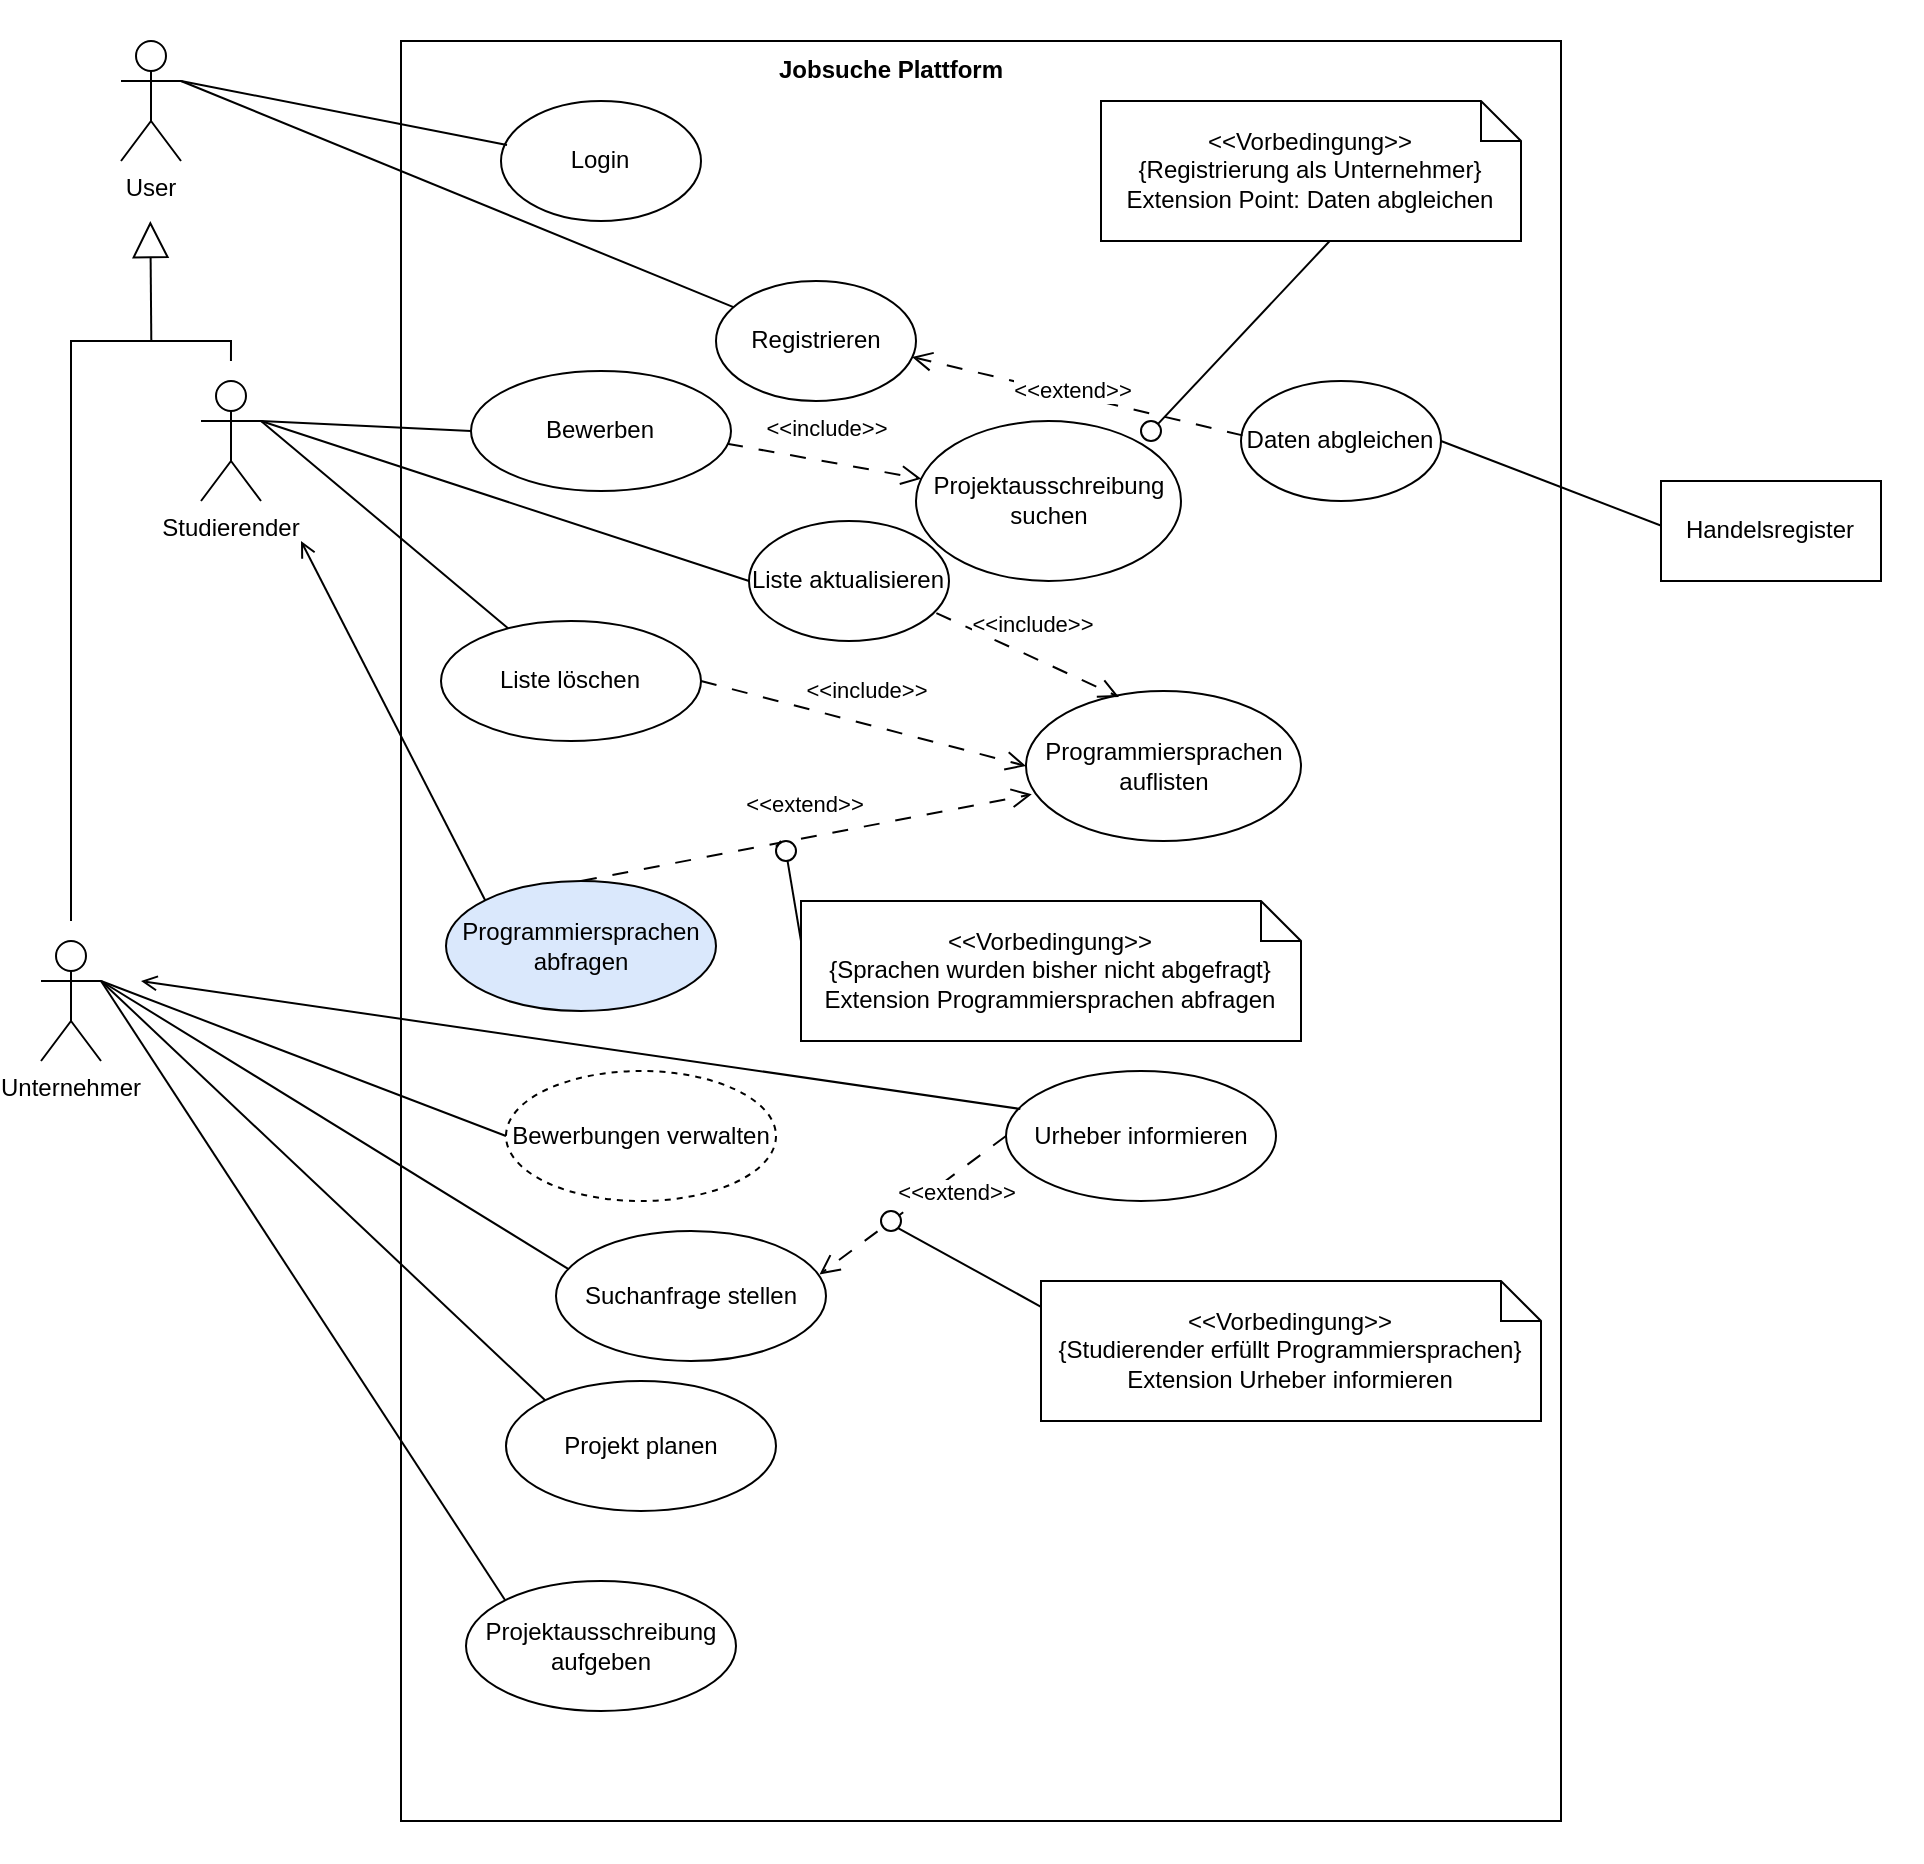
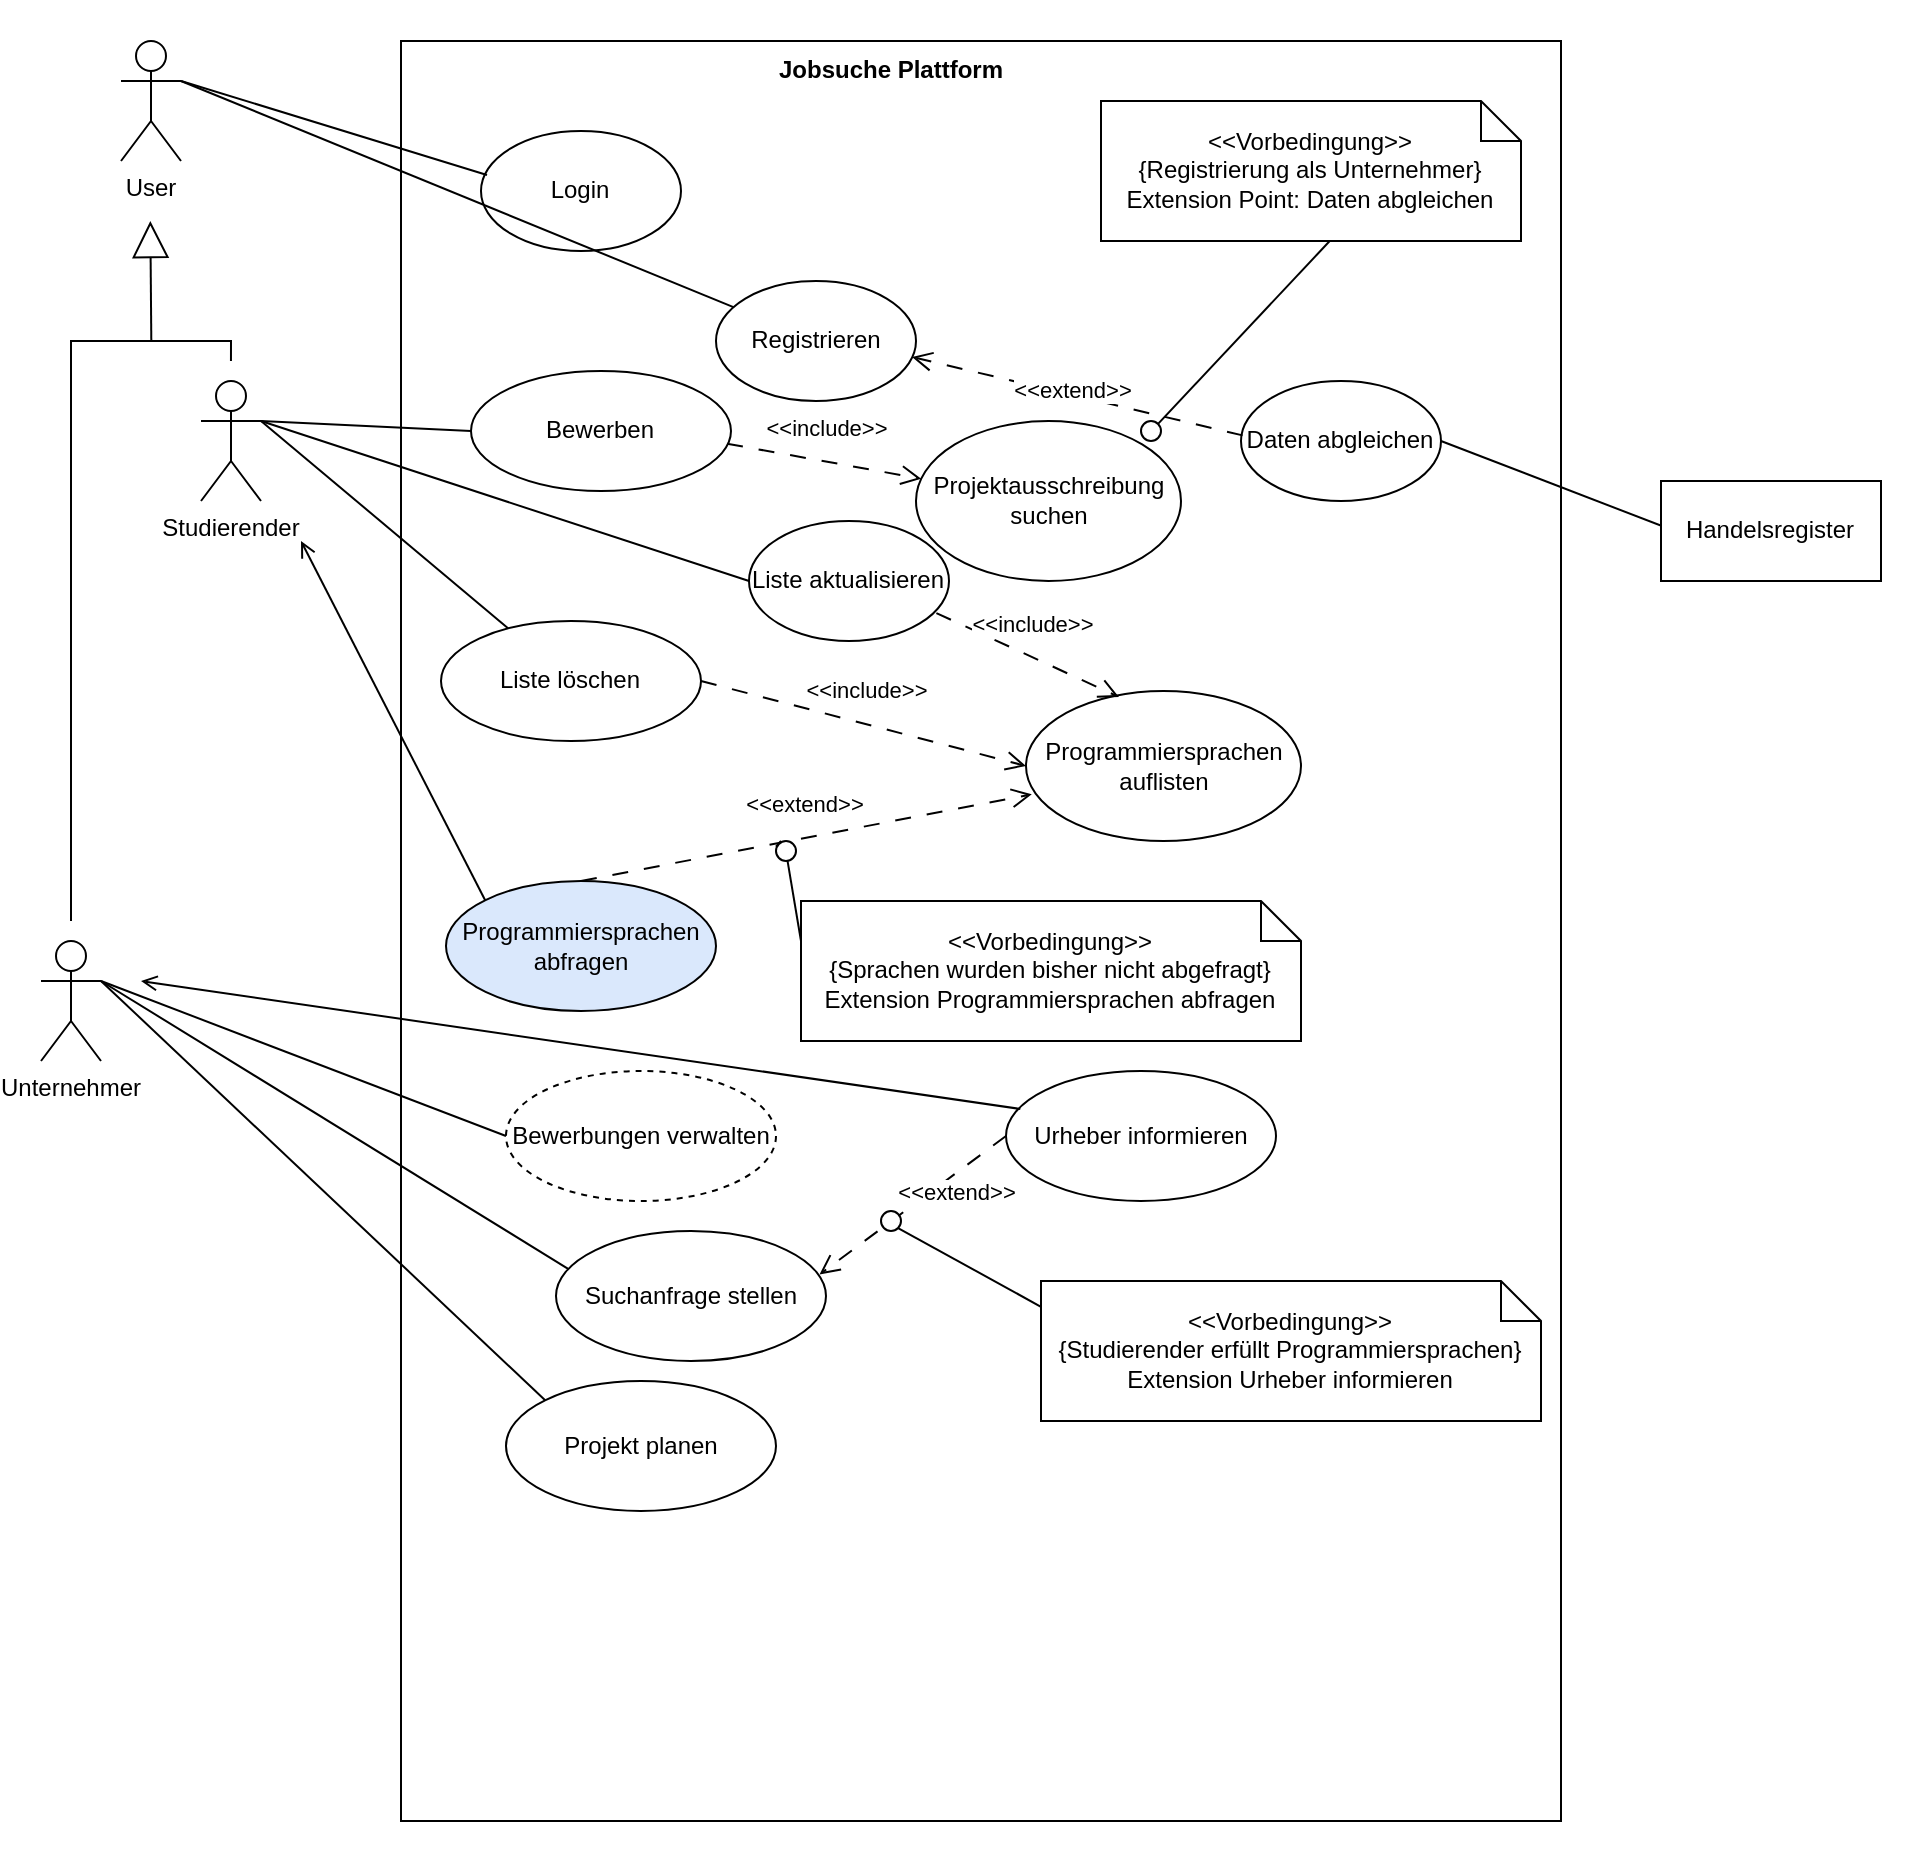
(601, 161) -> (581, 191)
(305, 1294) -> none
(601, 1646) -> none
